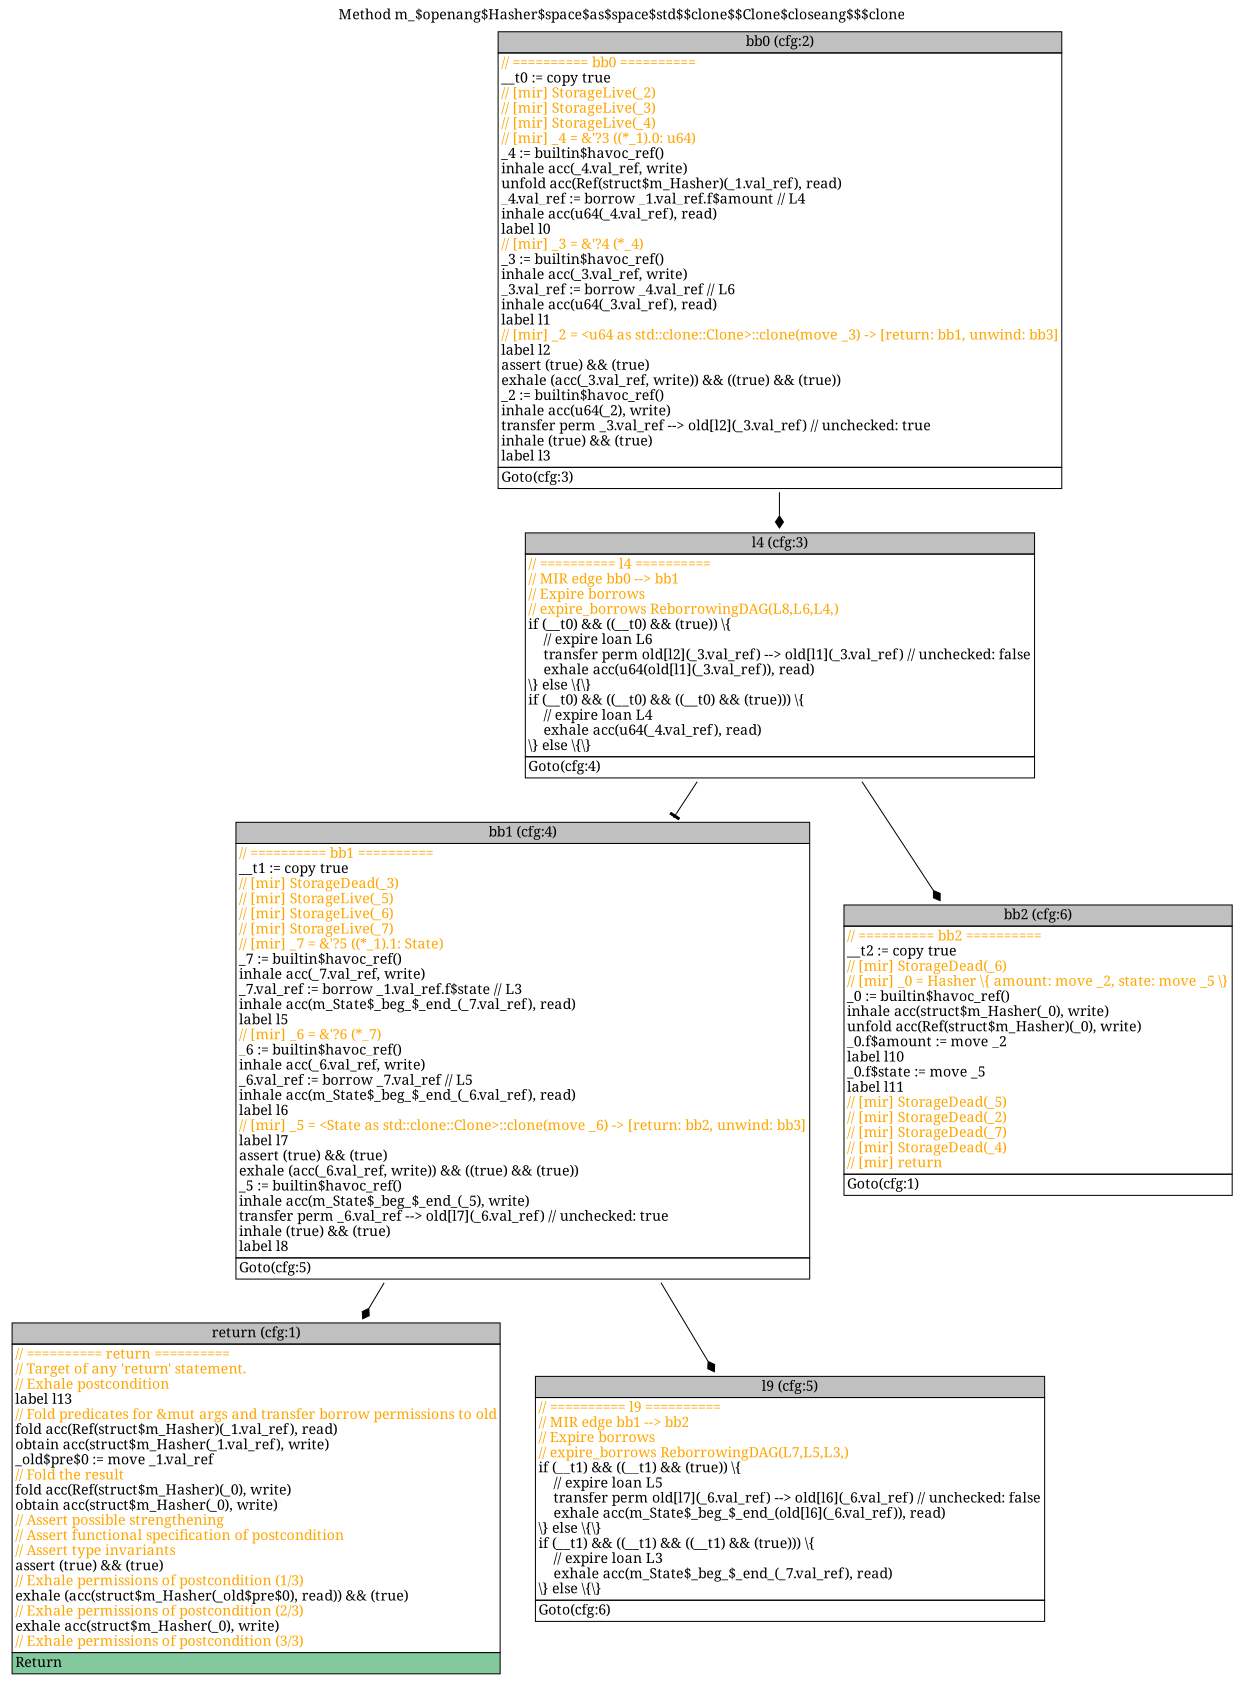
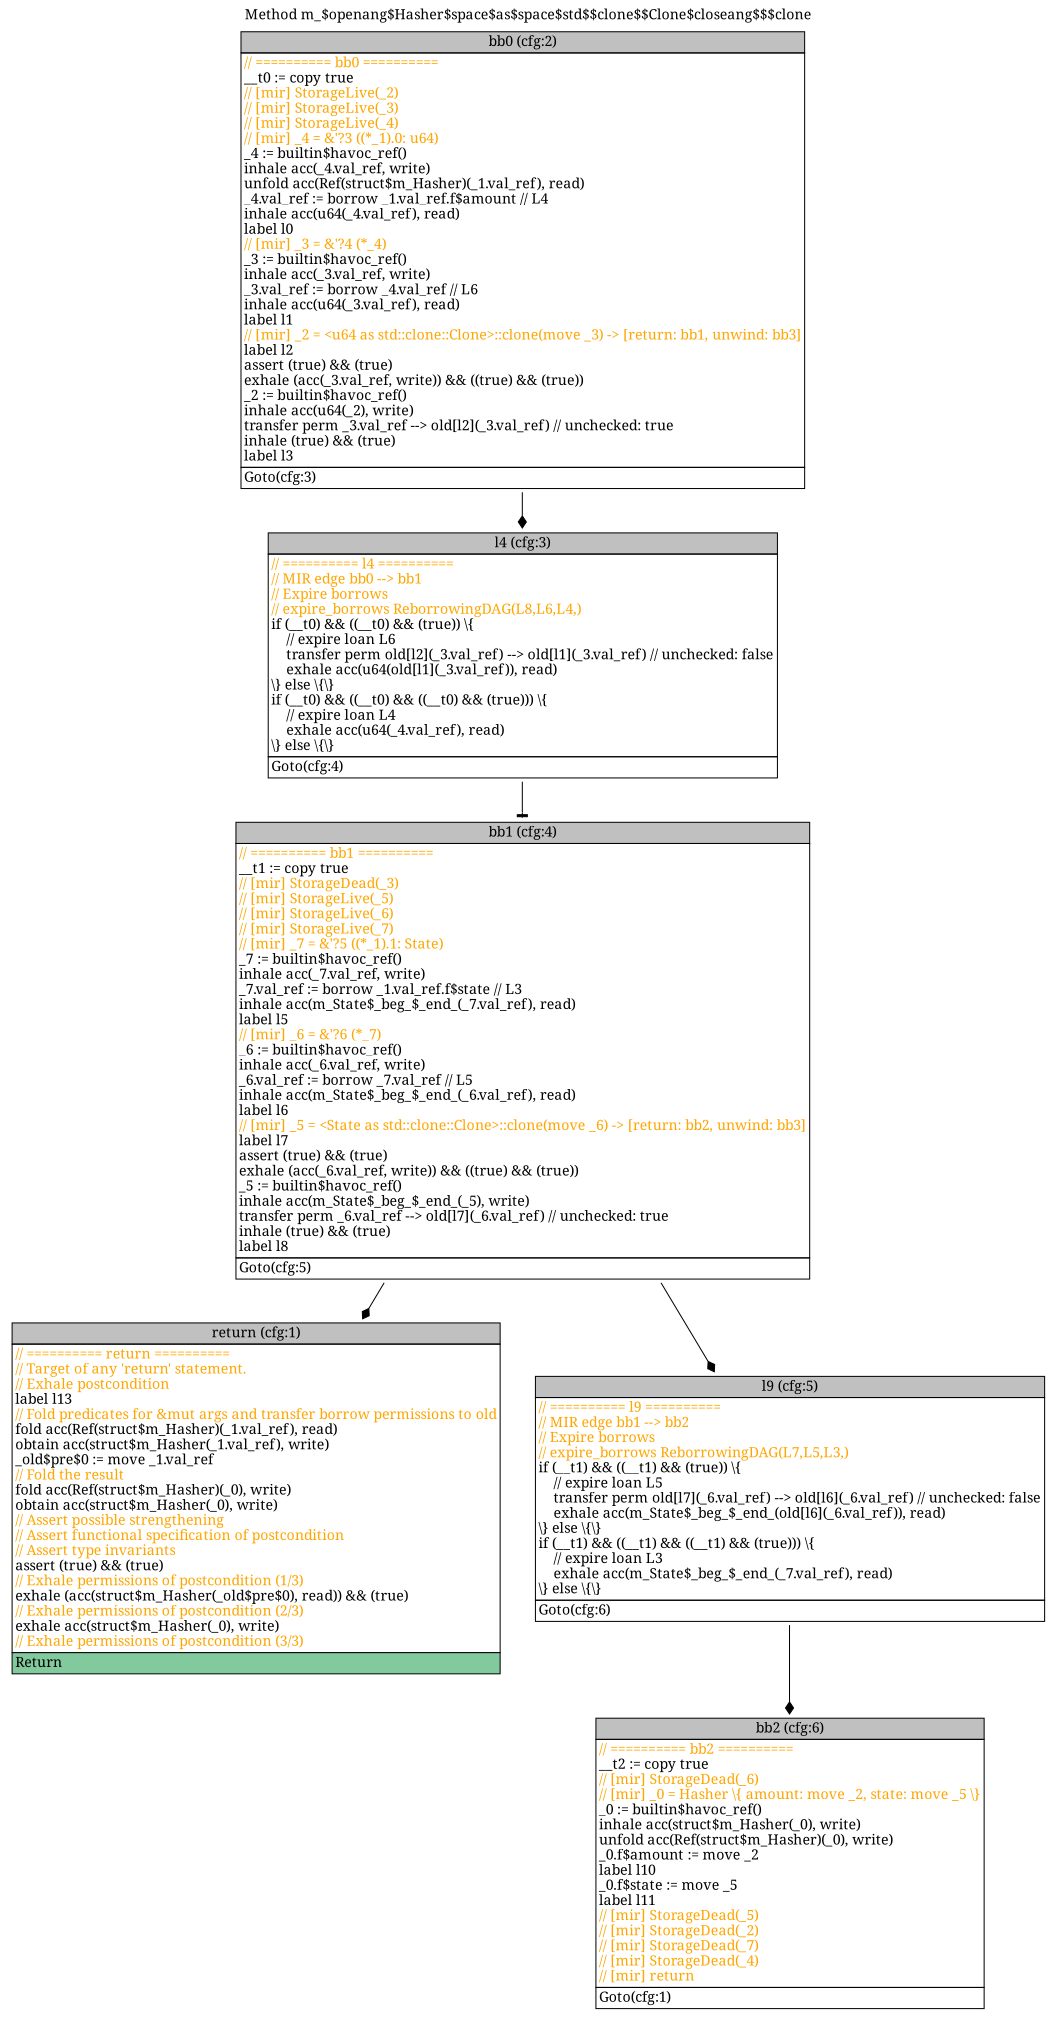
(898, 836) -> (790, 1663)
